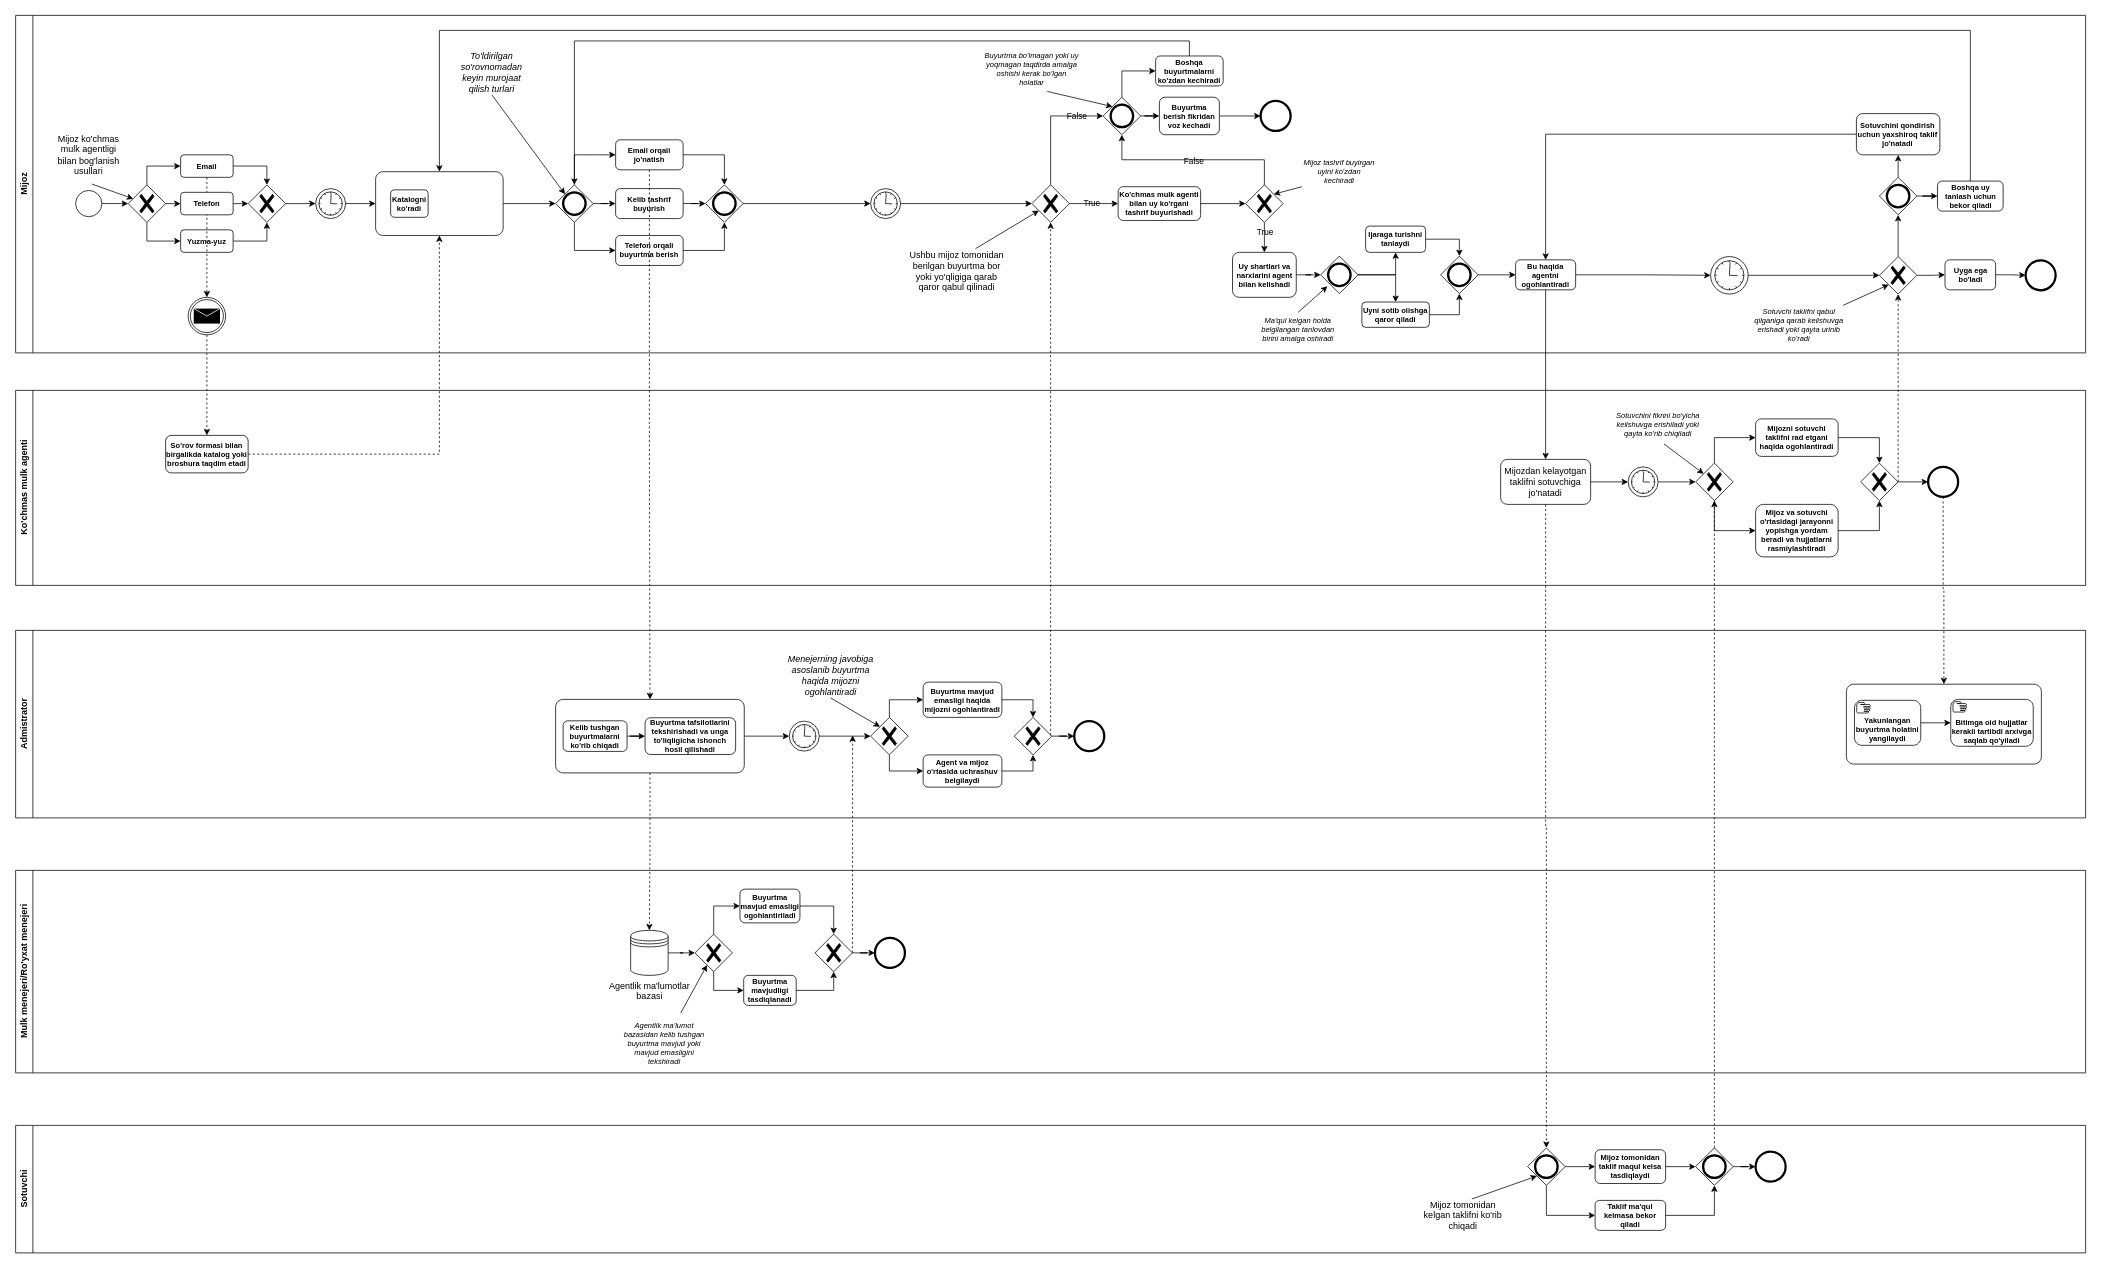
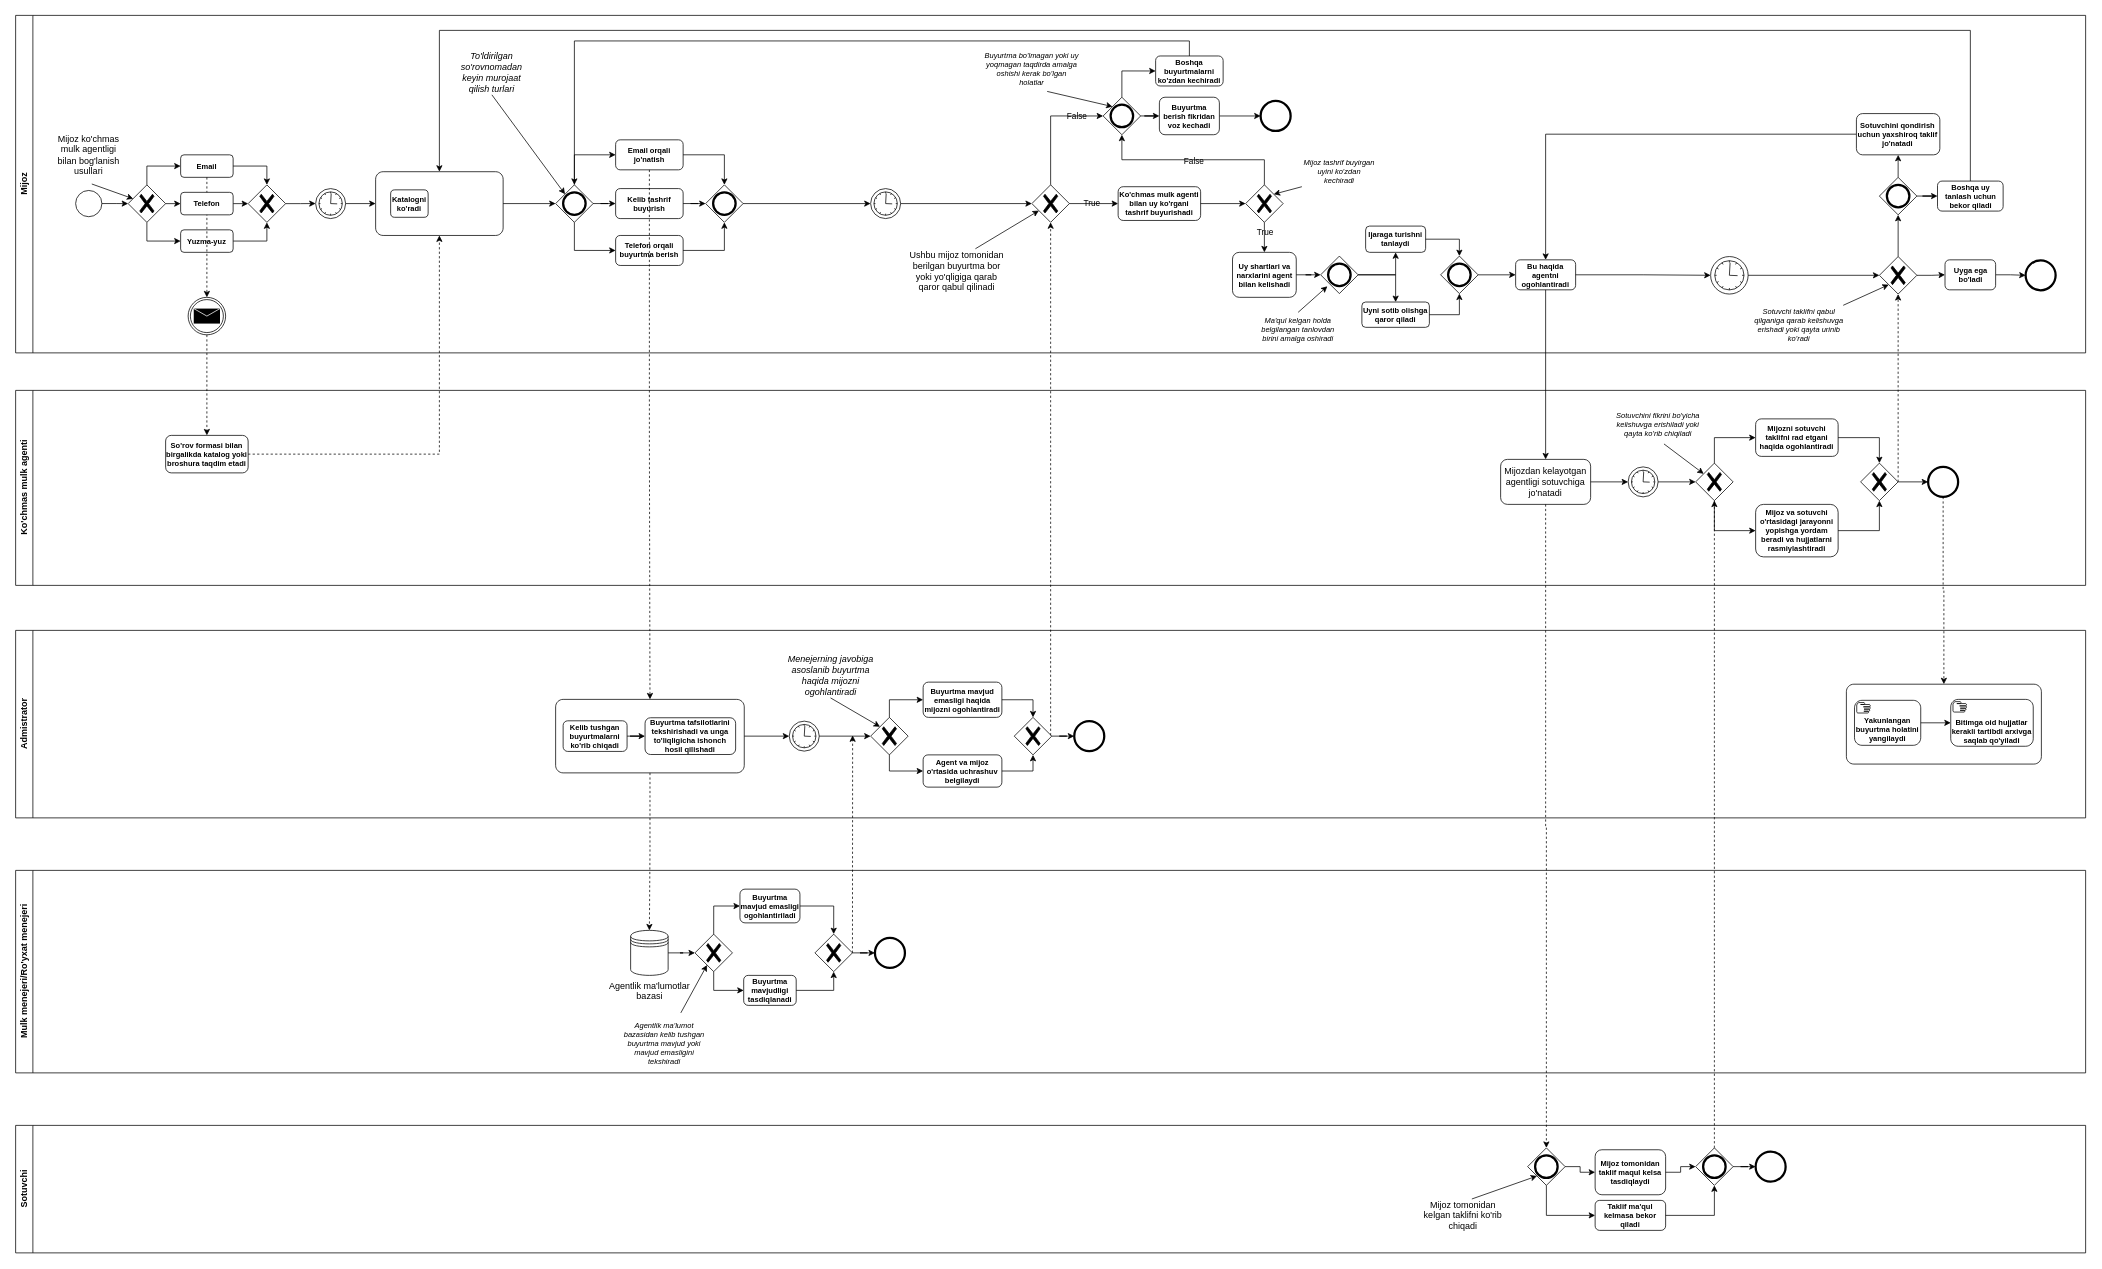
(1545, 482) -> (1545, 482)
(1630, 1167) -> (1630, 1172)
